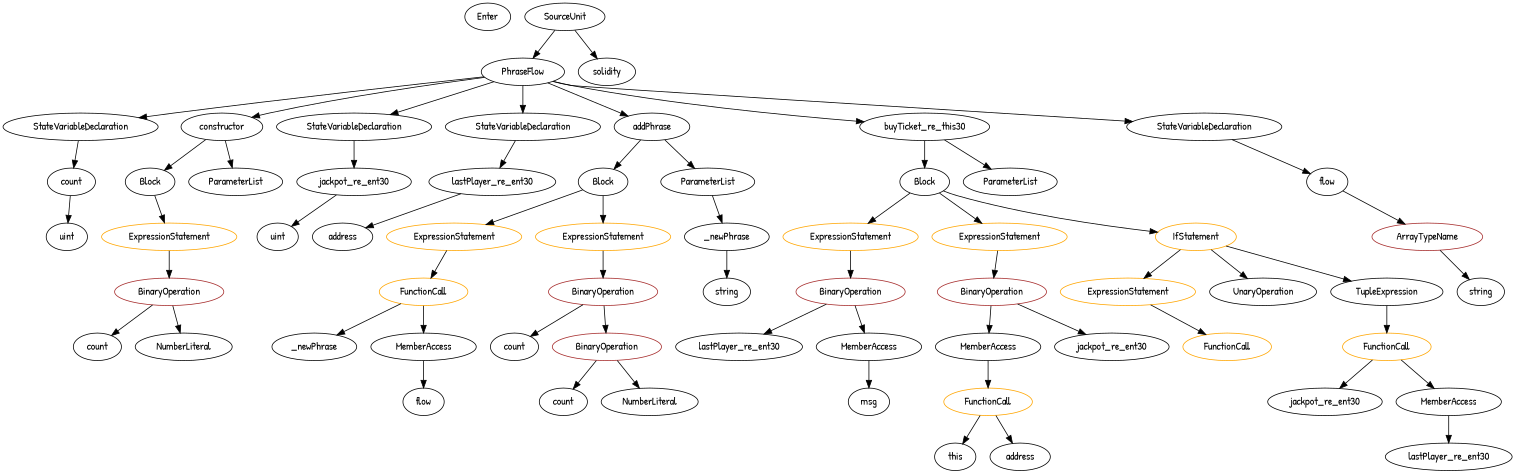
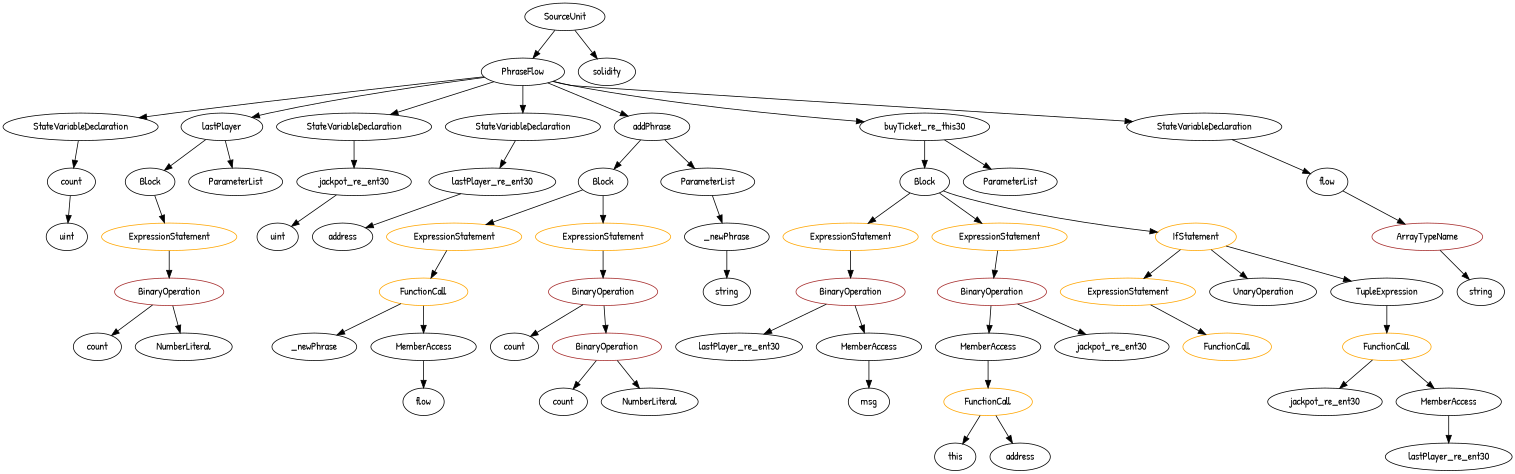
(488, 17) -> none
(222, 127) -> (222, 127)
